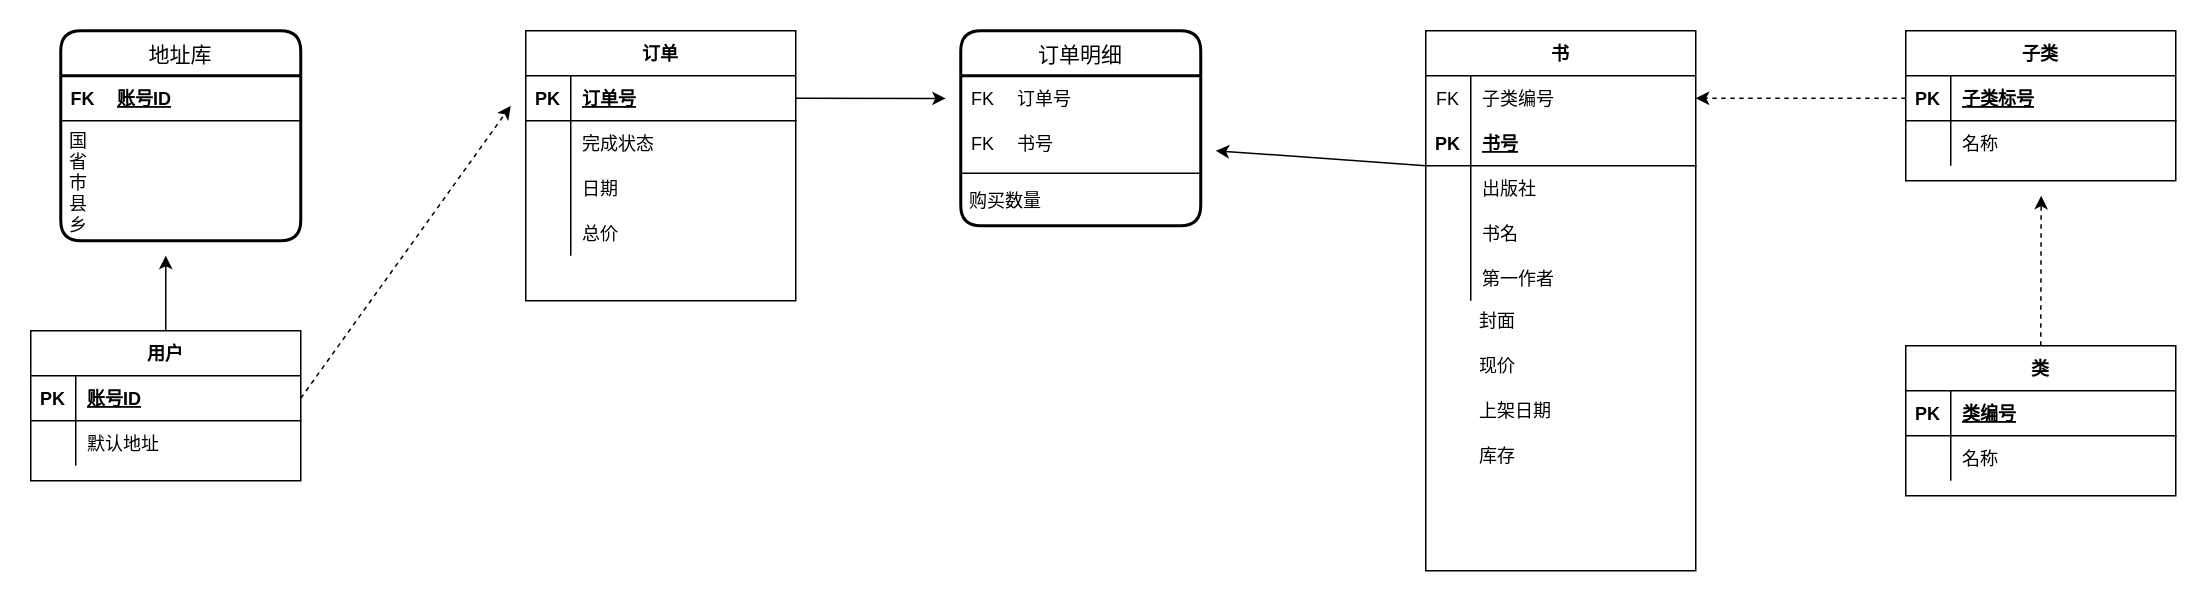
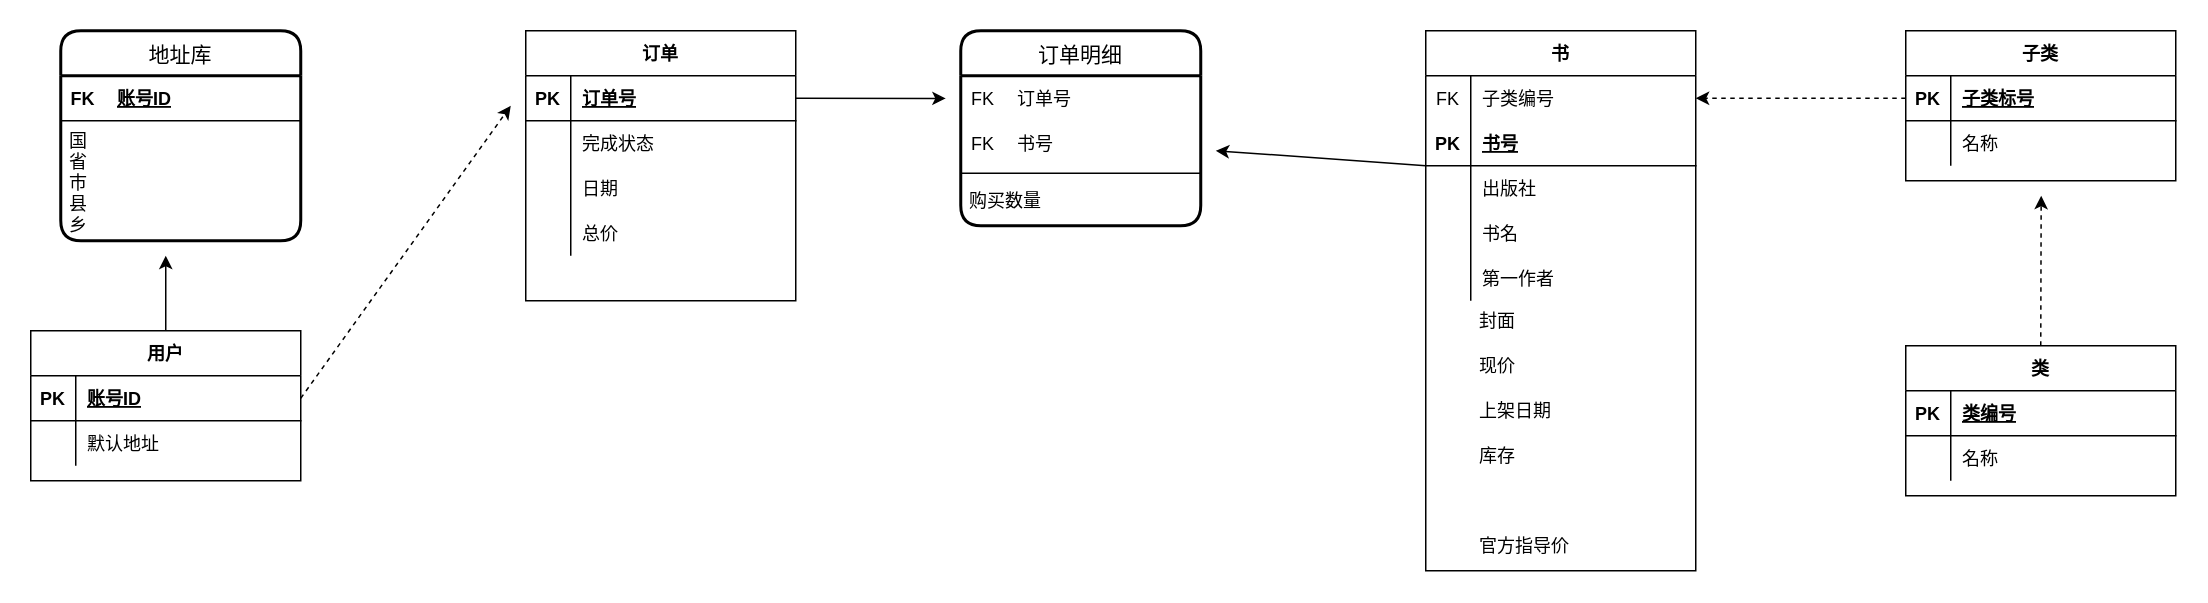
none -> (1583, 548)
